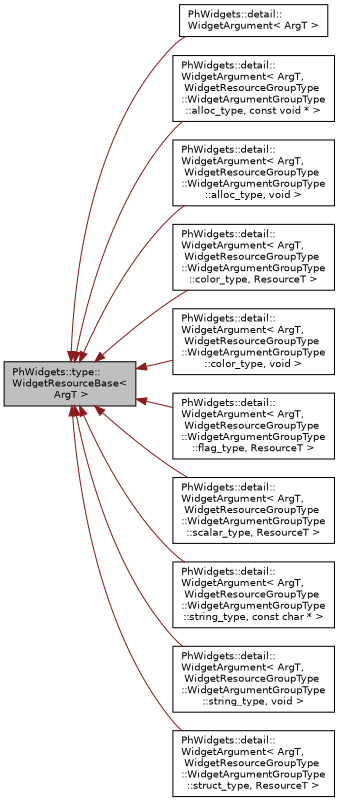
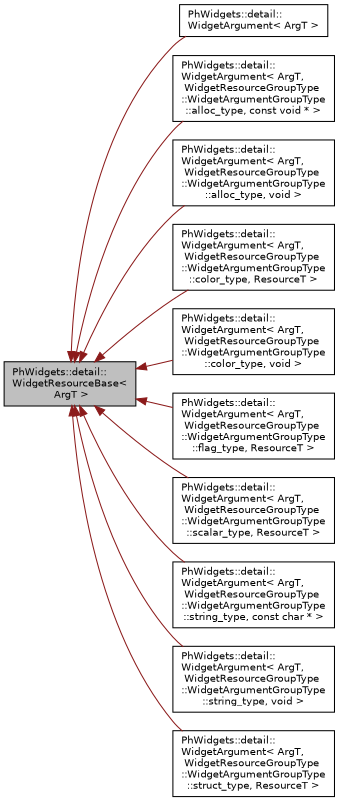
(70, 384) -> (70, 384)
